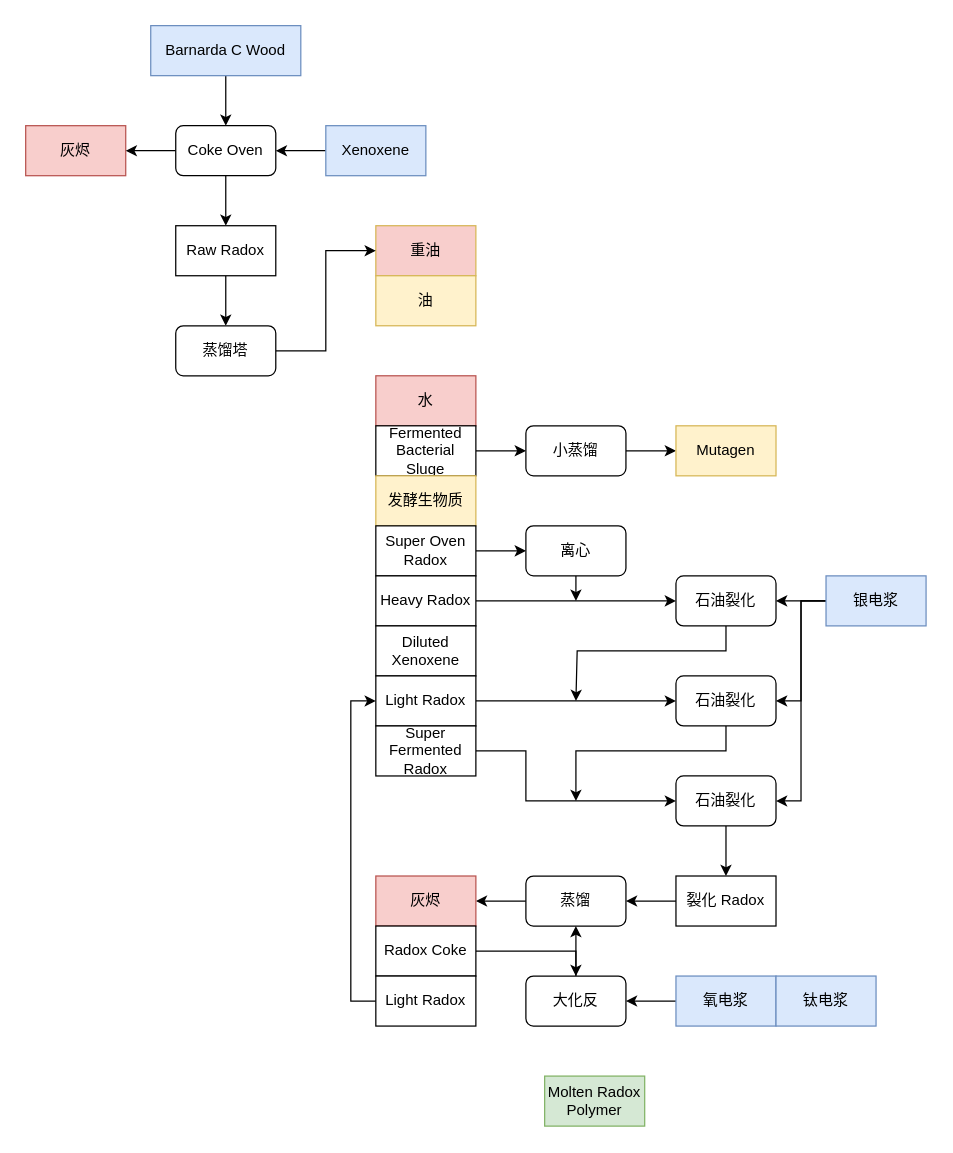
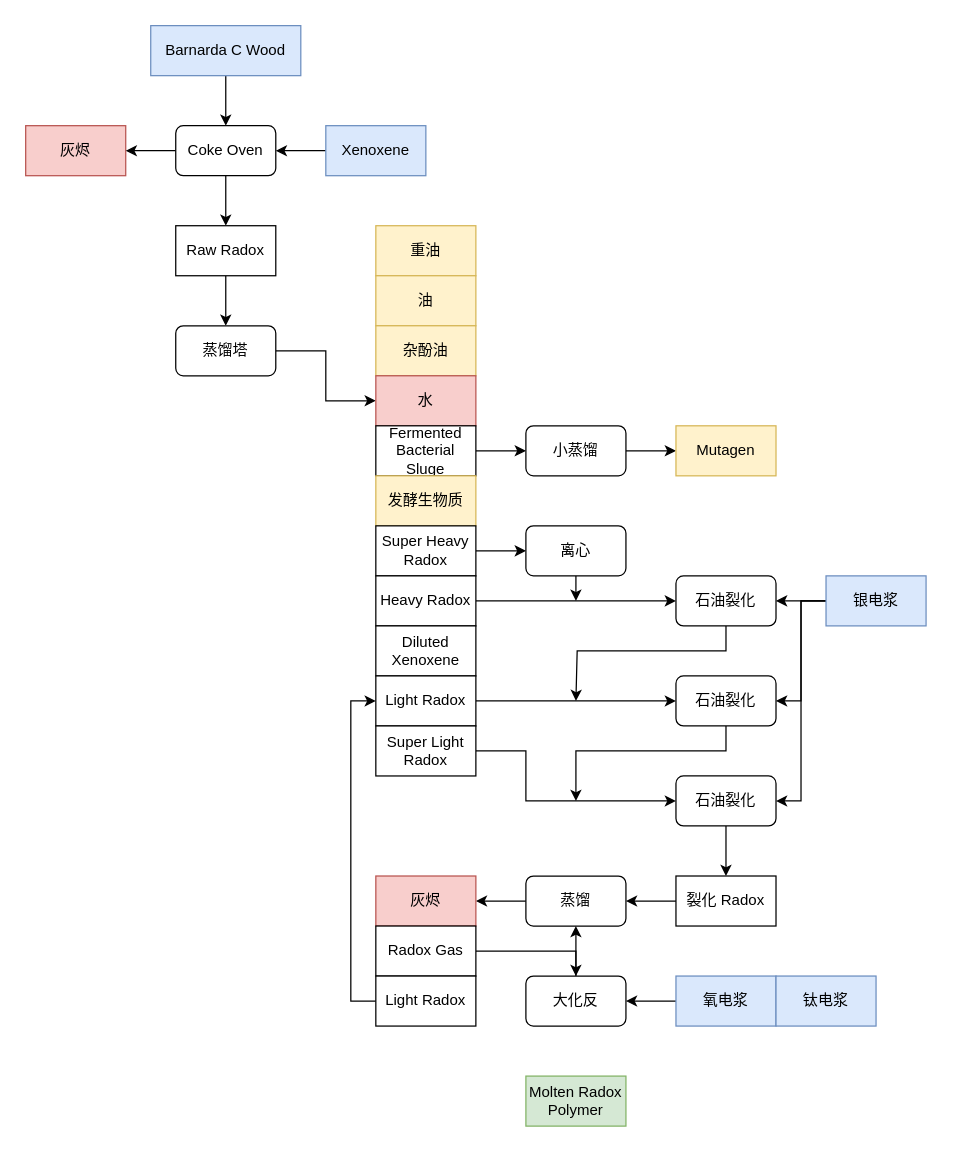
(426, 251) -> (426, 251)
(326, 282) -> (326, 395)
none -> (426, 351)
(426, 551) -> (426, 551)
(426, 751) -> (426, 751)
(426, 951) -> (426, 951)
(594, 1101) -> (576, 1101)
